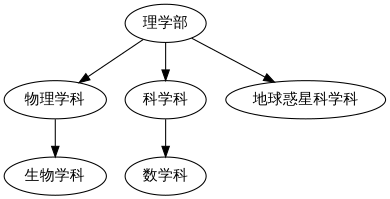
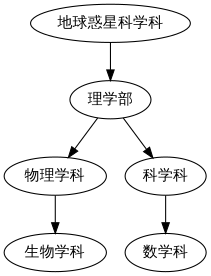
(228, 58) -> (110, 56)
